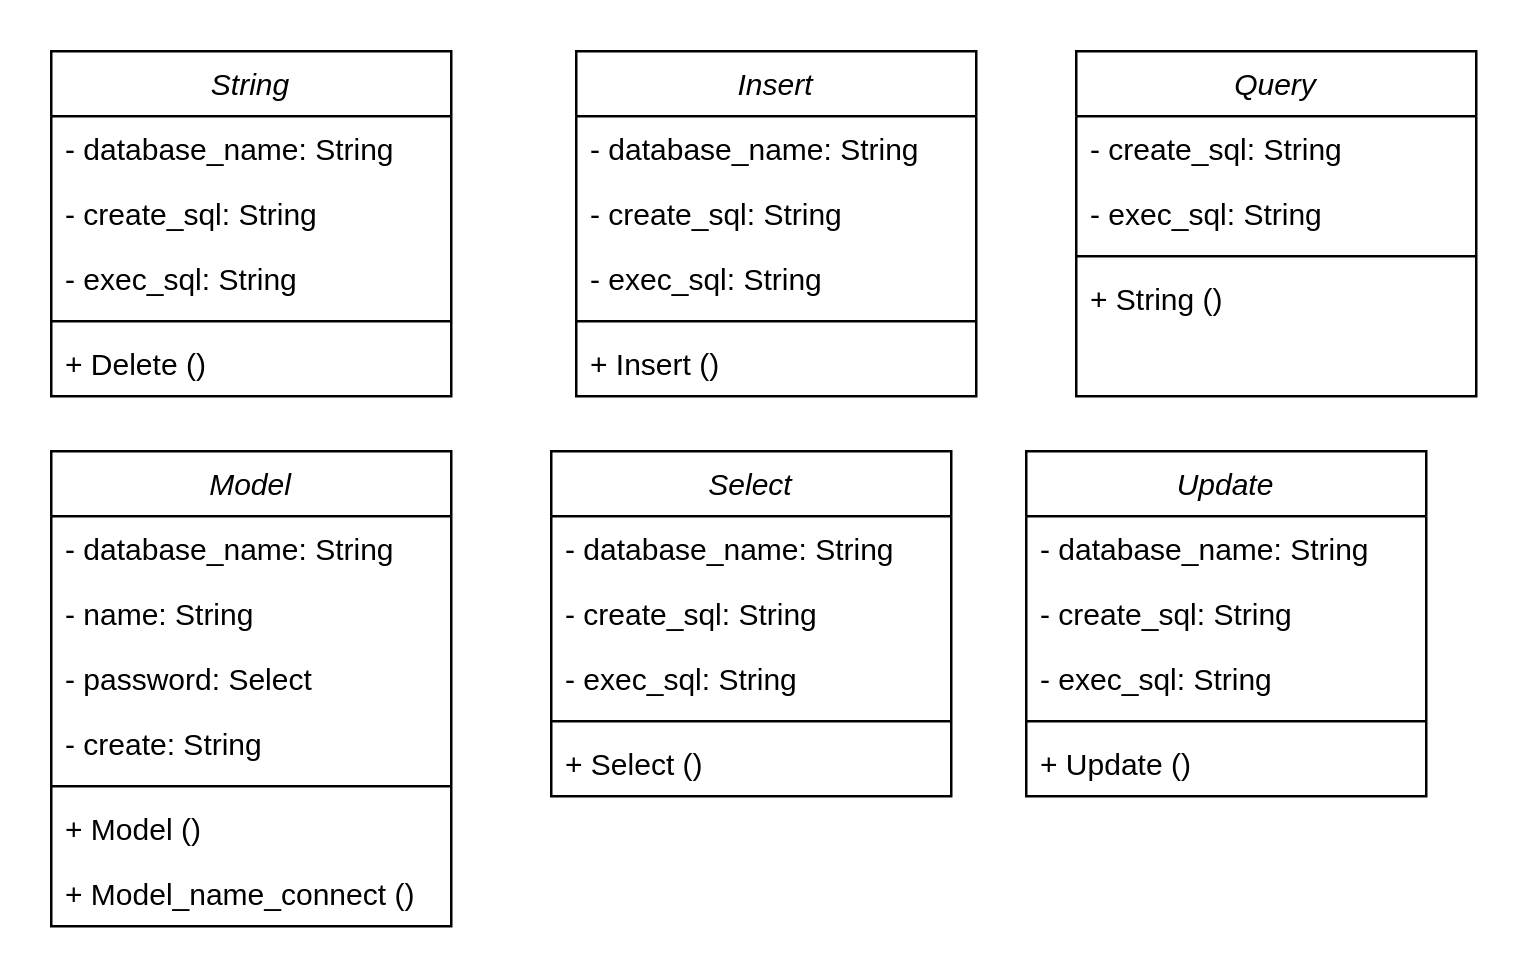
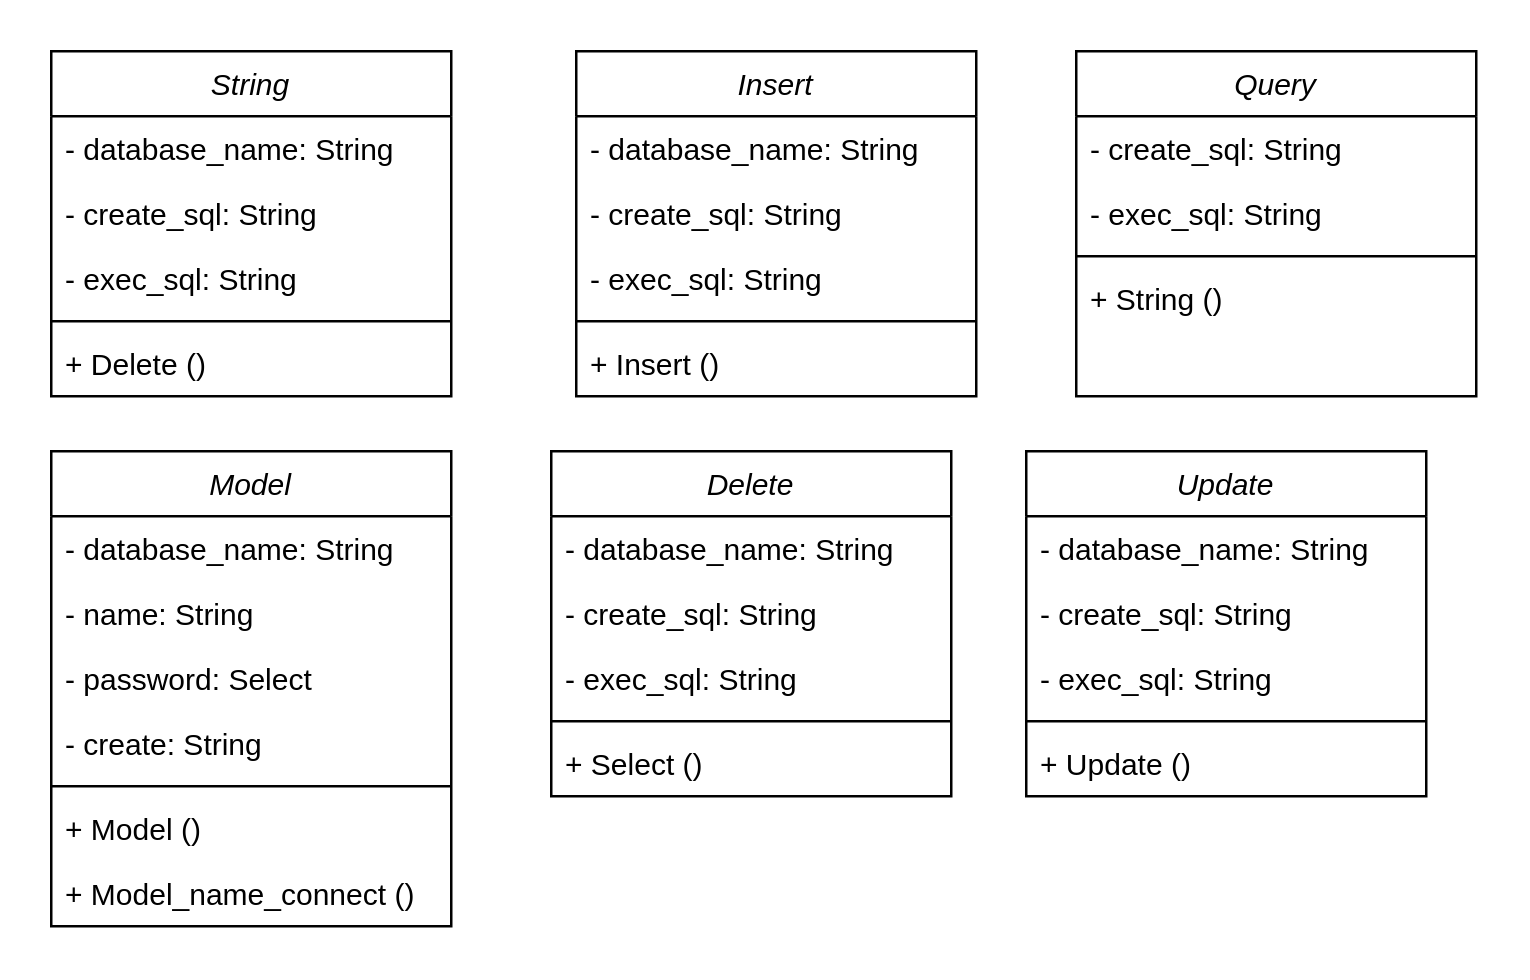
(750, 485) -> (750, 485)
